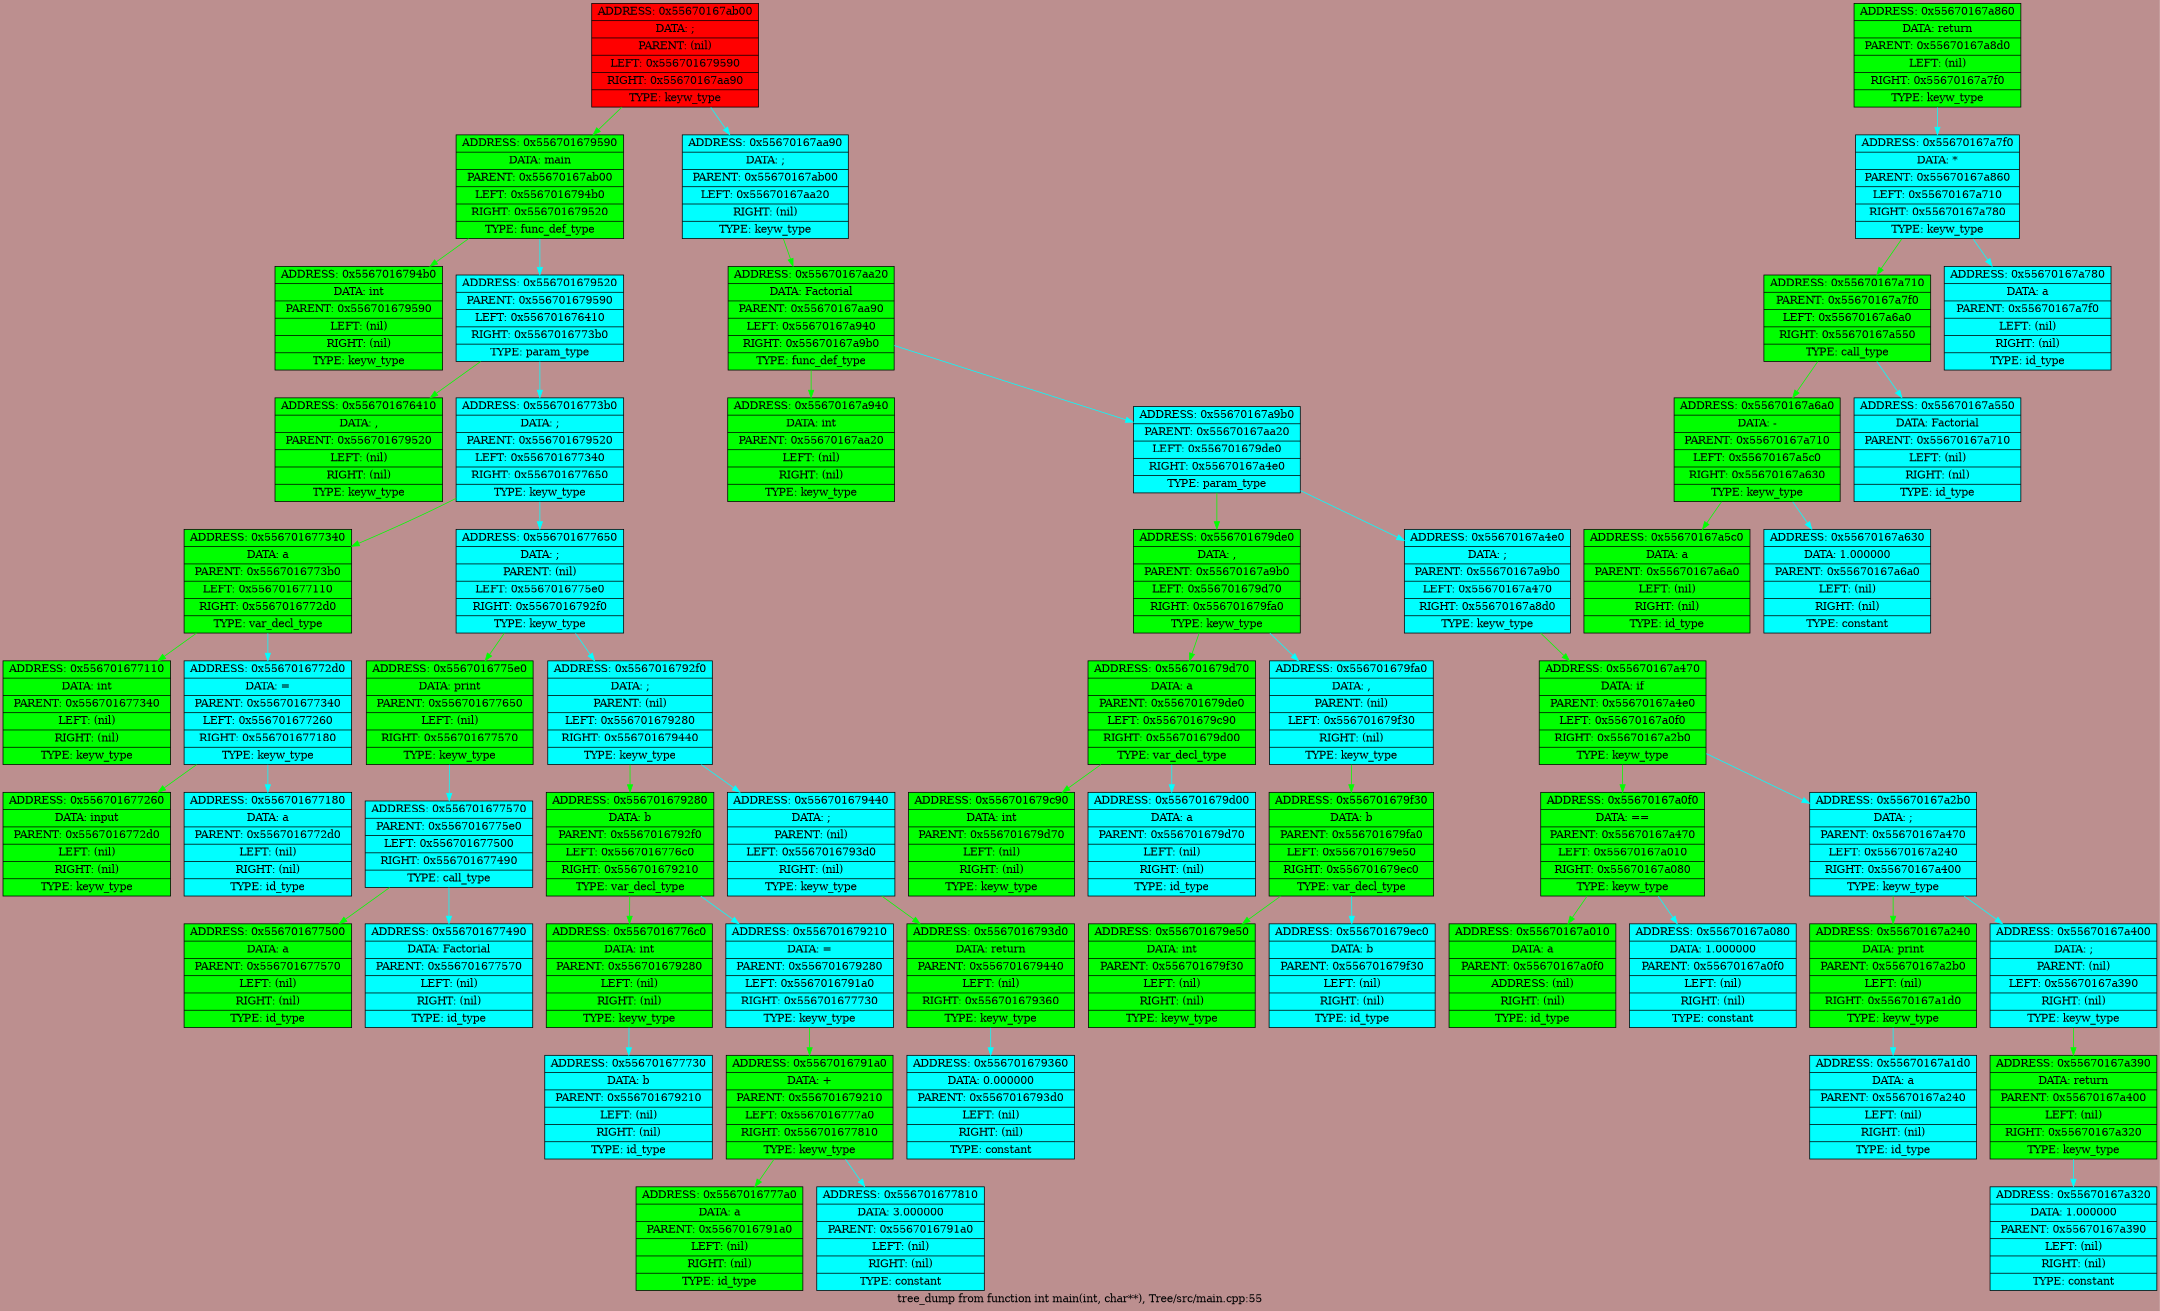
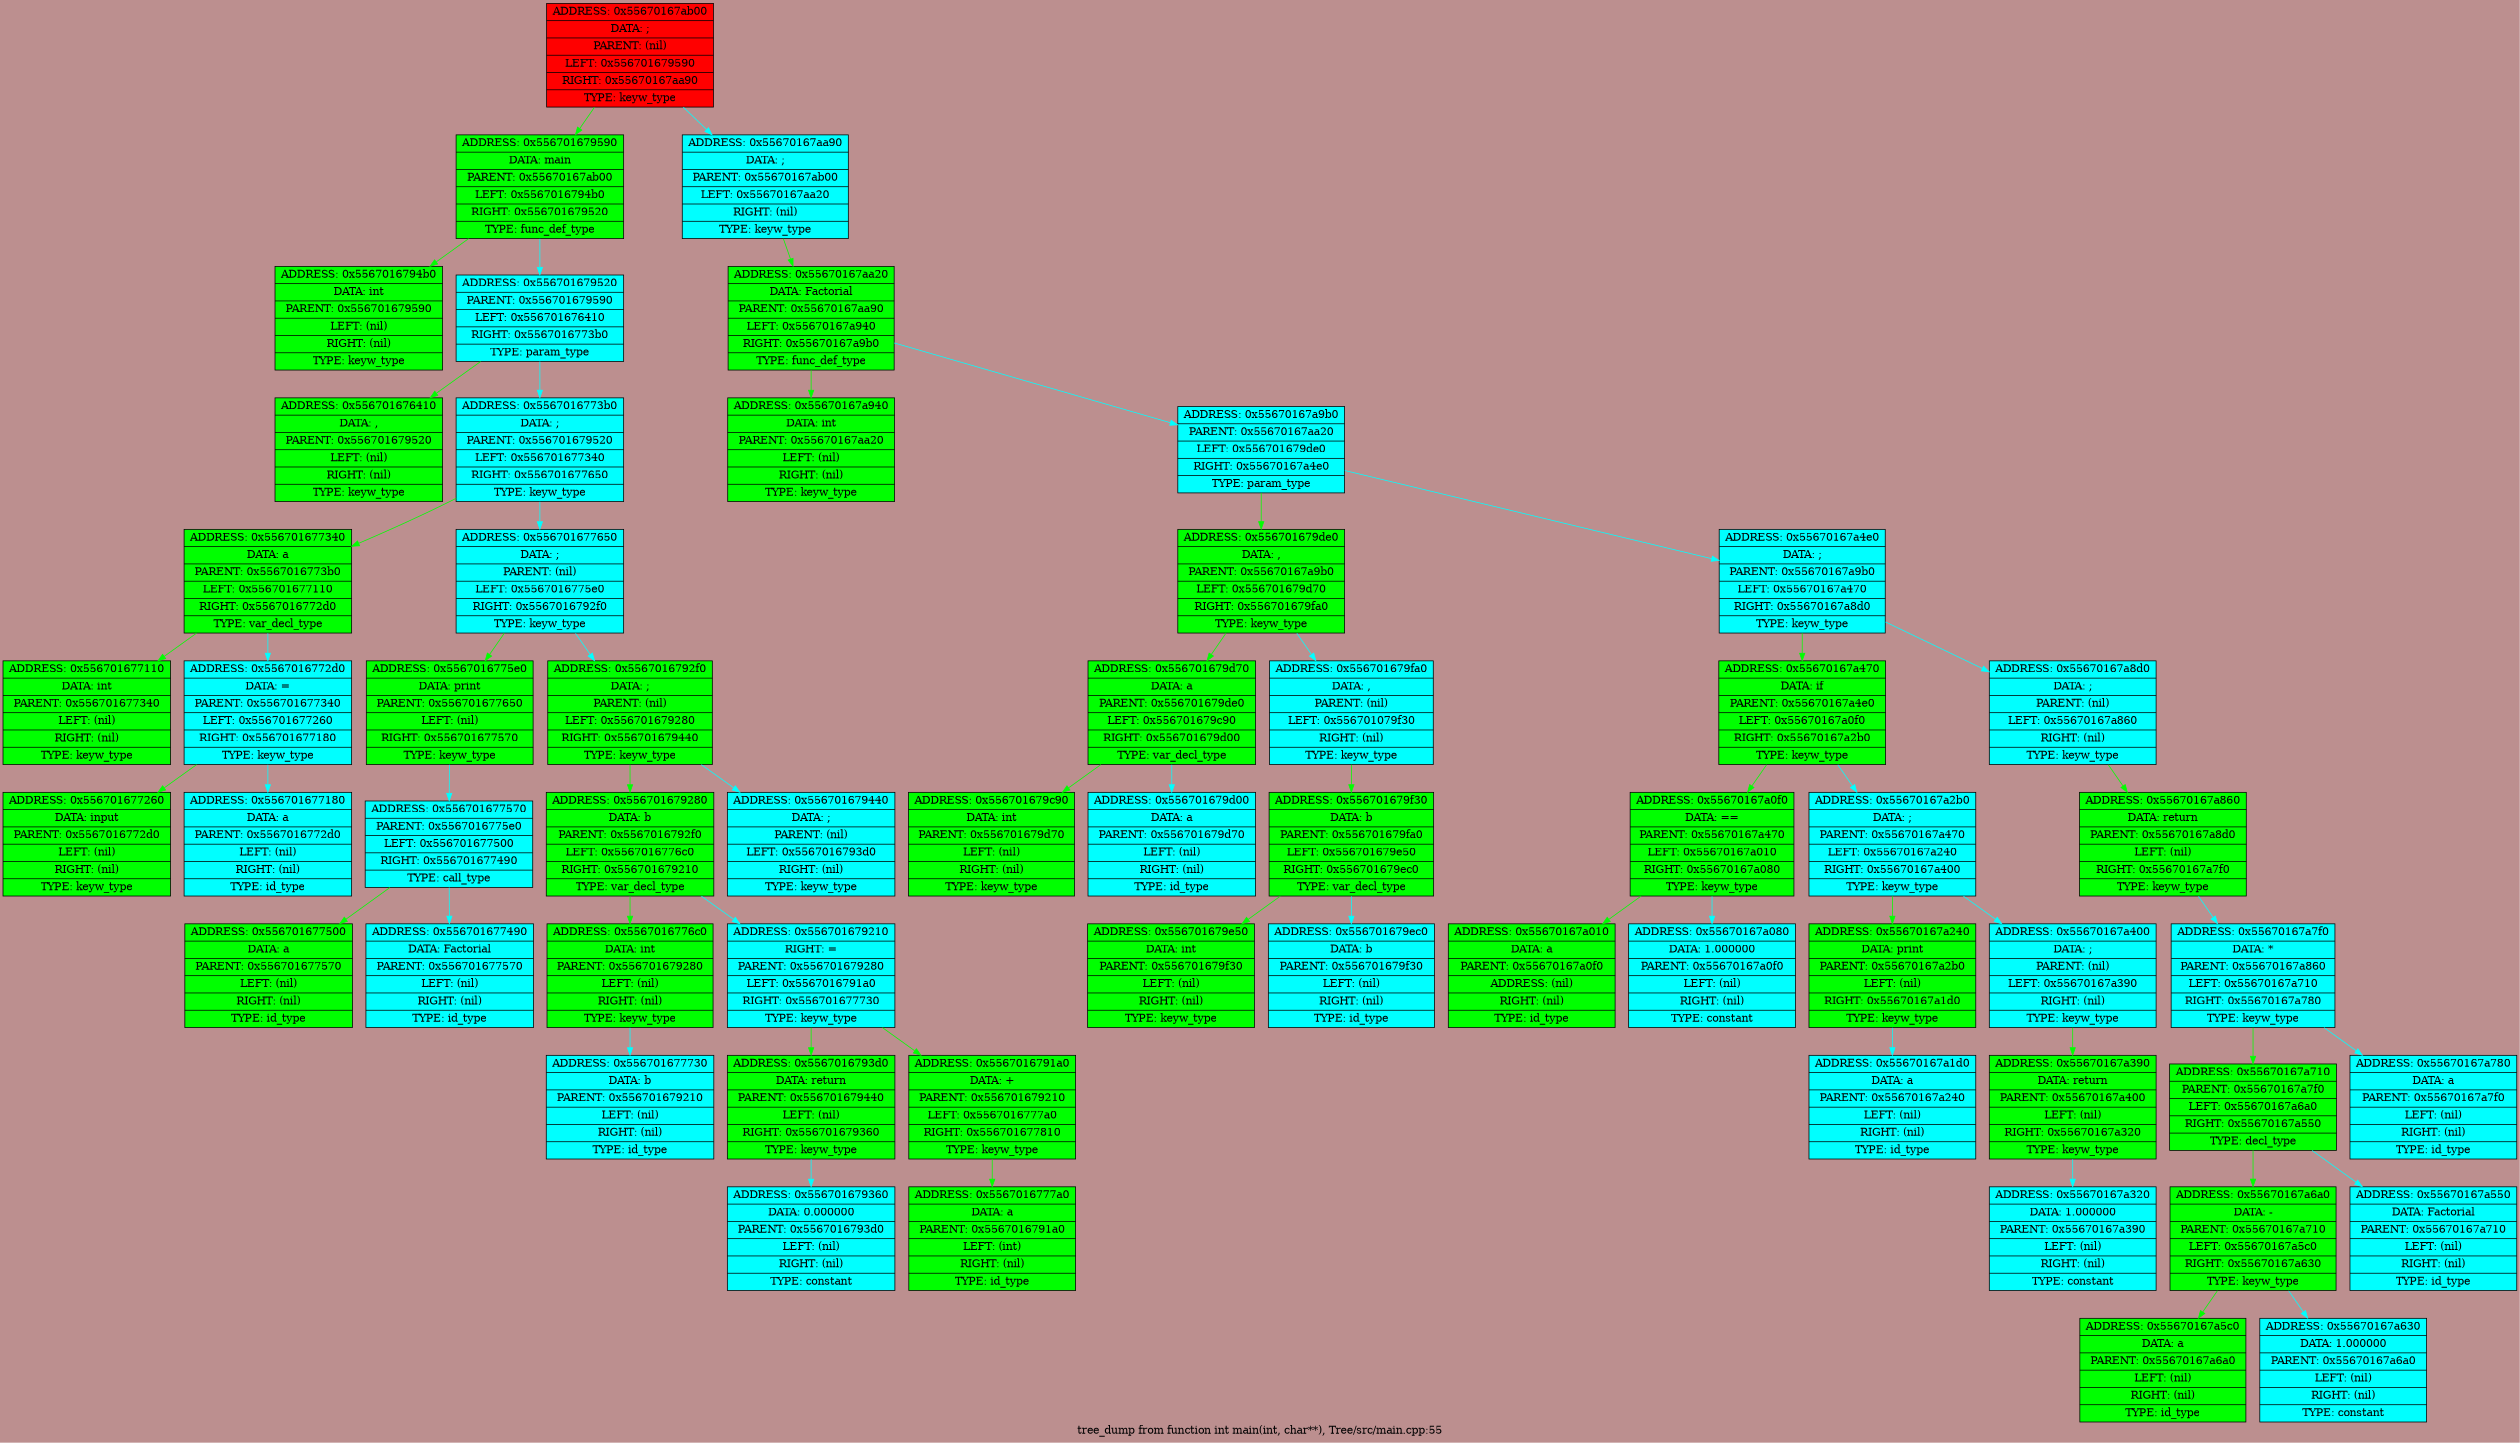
(1847, 352) -> (2253, 1141)
(630, 713) -> (630, 713)
none -> (2073, 713)
(1351, 721) -> (1351, 721)
(898, 908) -> (811, 1038)
(810, 949) -> (811, 949)
(901, 1239) -> none
(719, 1247) -> (992, 1247)
